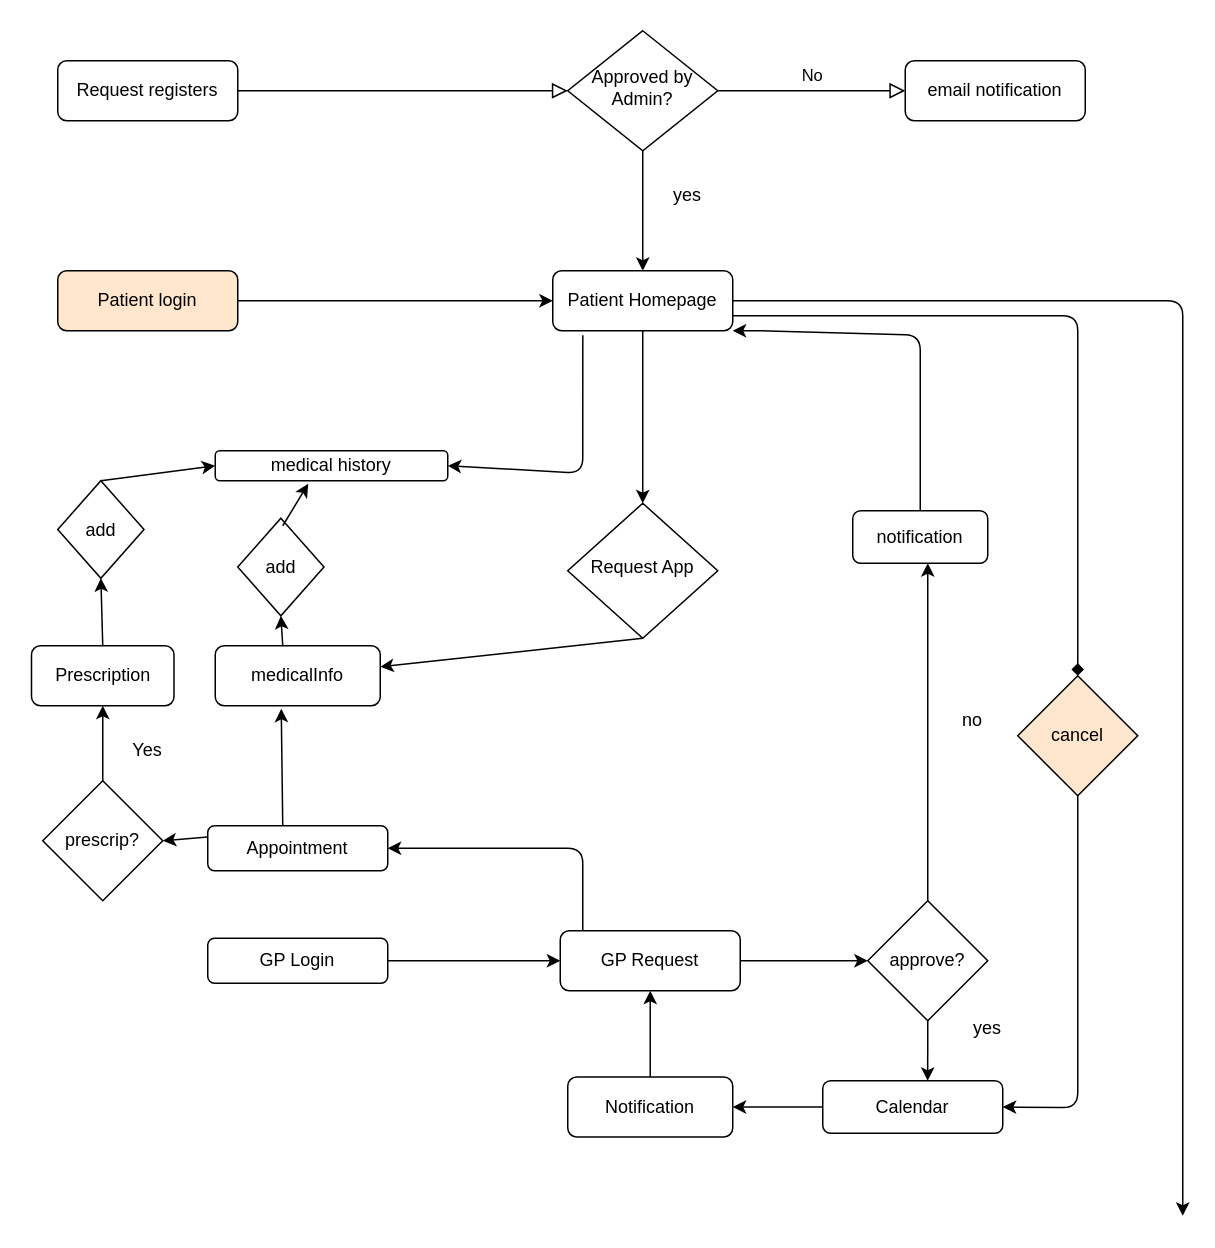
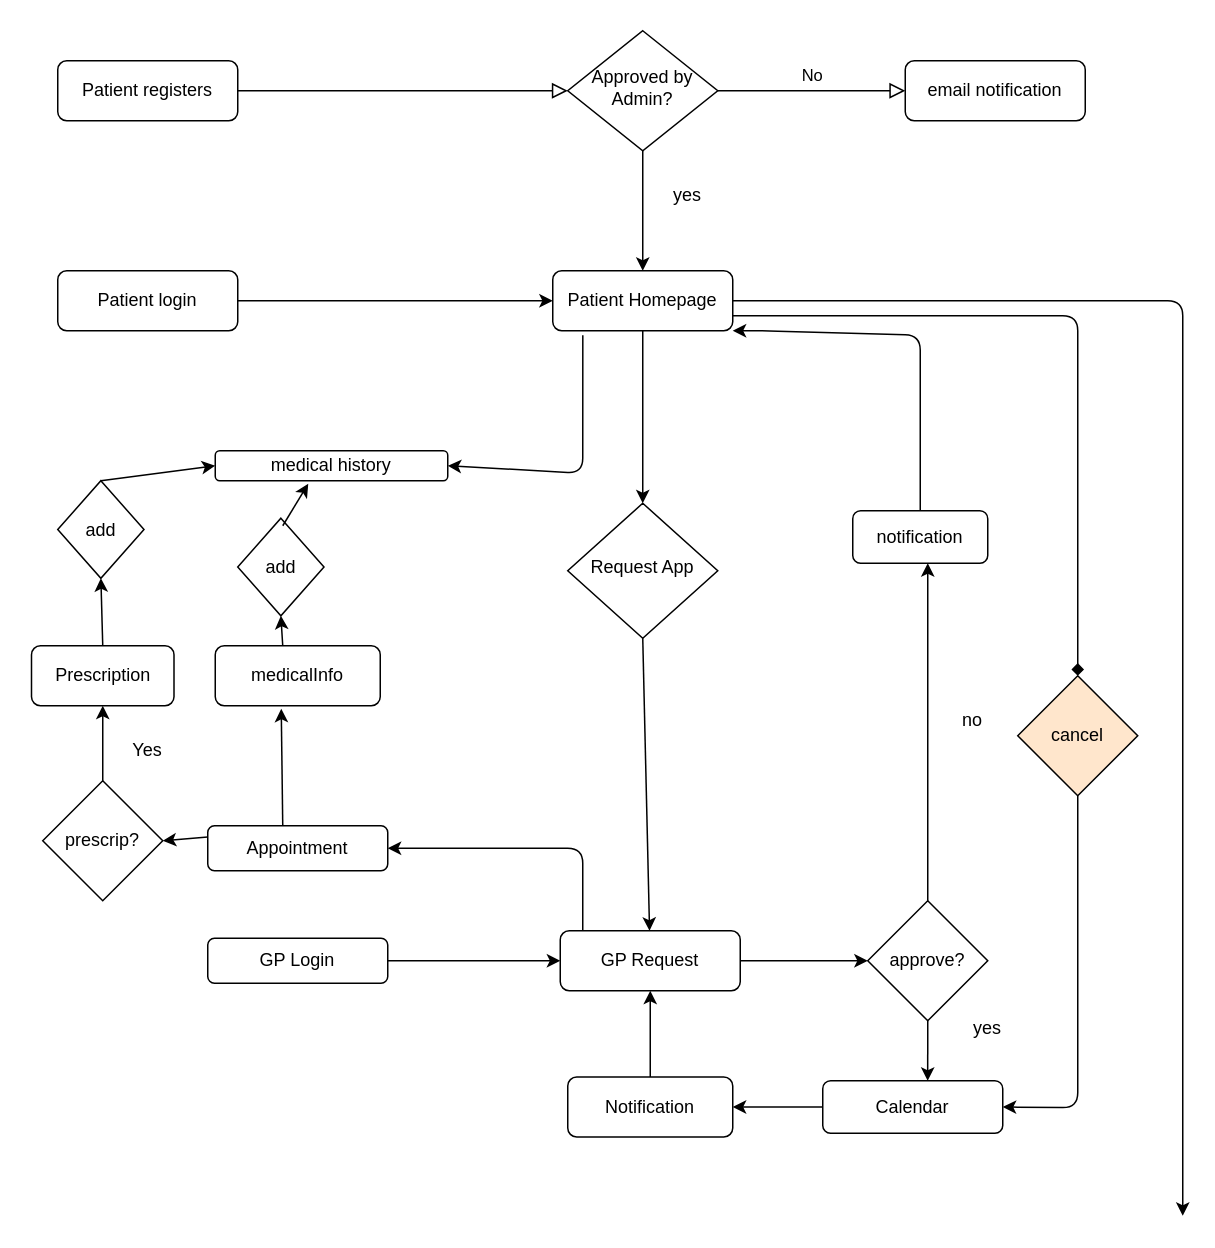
(148, 91) -> (148, 91)
(148, 301) -> (148, 301)
(516, 652) -> (646, 779)
